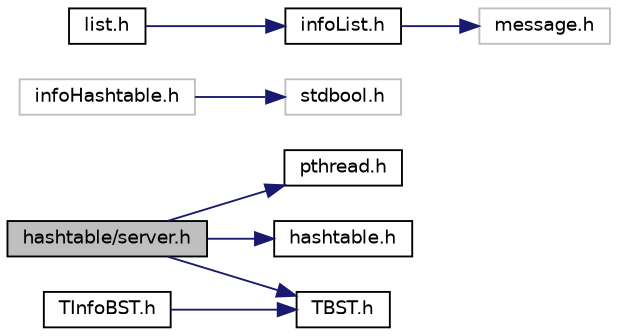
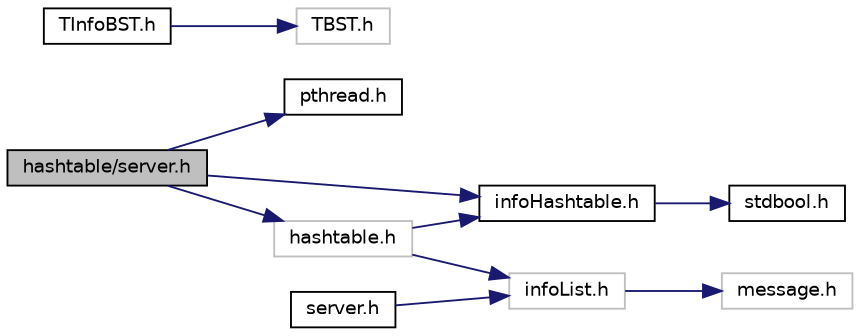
(107, 26) -> (343, 310)
(343, 26) -> (567, 291)
(107, 97) -> (567, 203)
(343, 97) -> (787, 203)
none -> (436, 224)
(343, 239) -> (343, 239)
none -> (451, 264)
(223, 273) -> (334, 185)
(343, 310) -> (343, 26)
